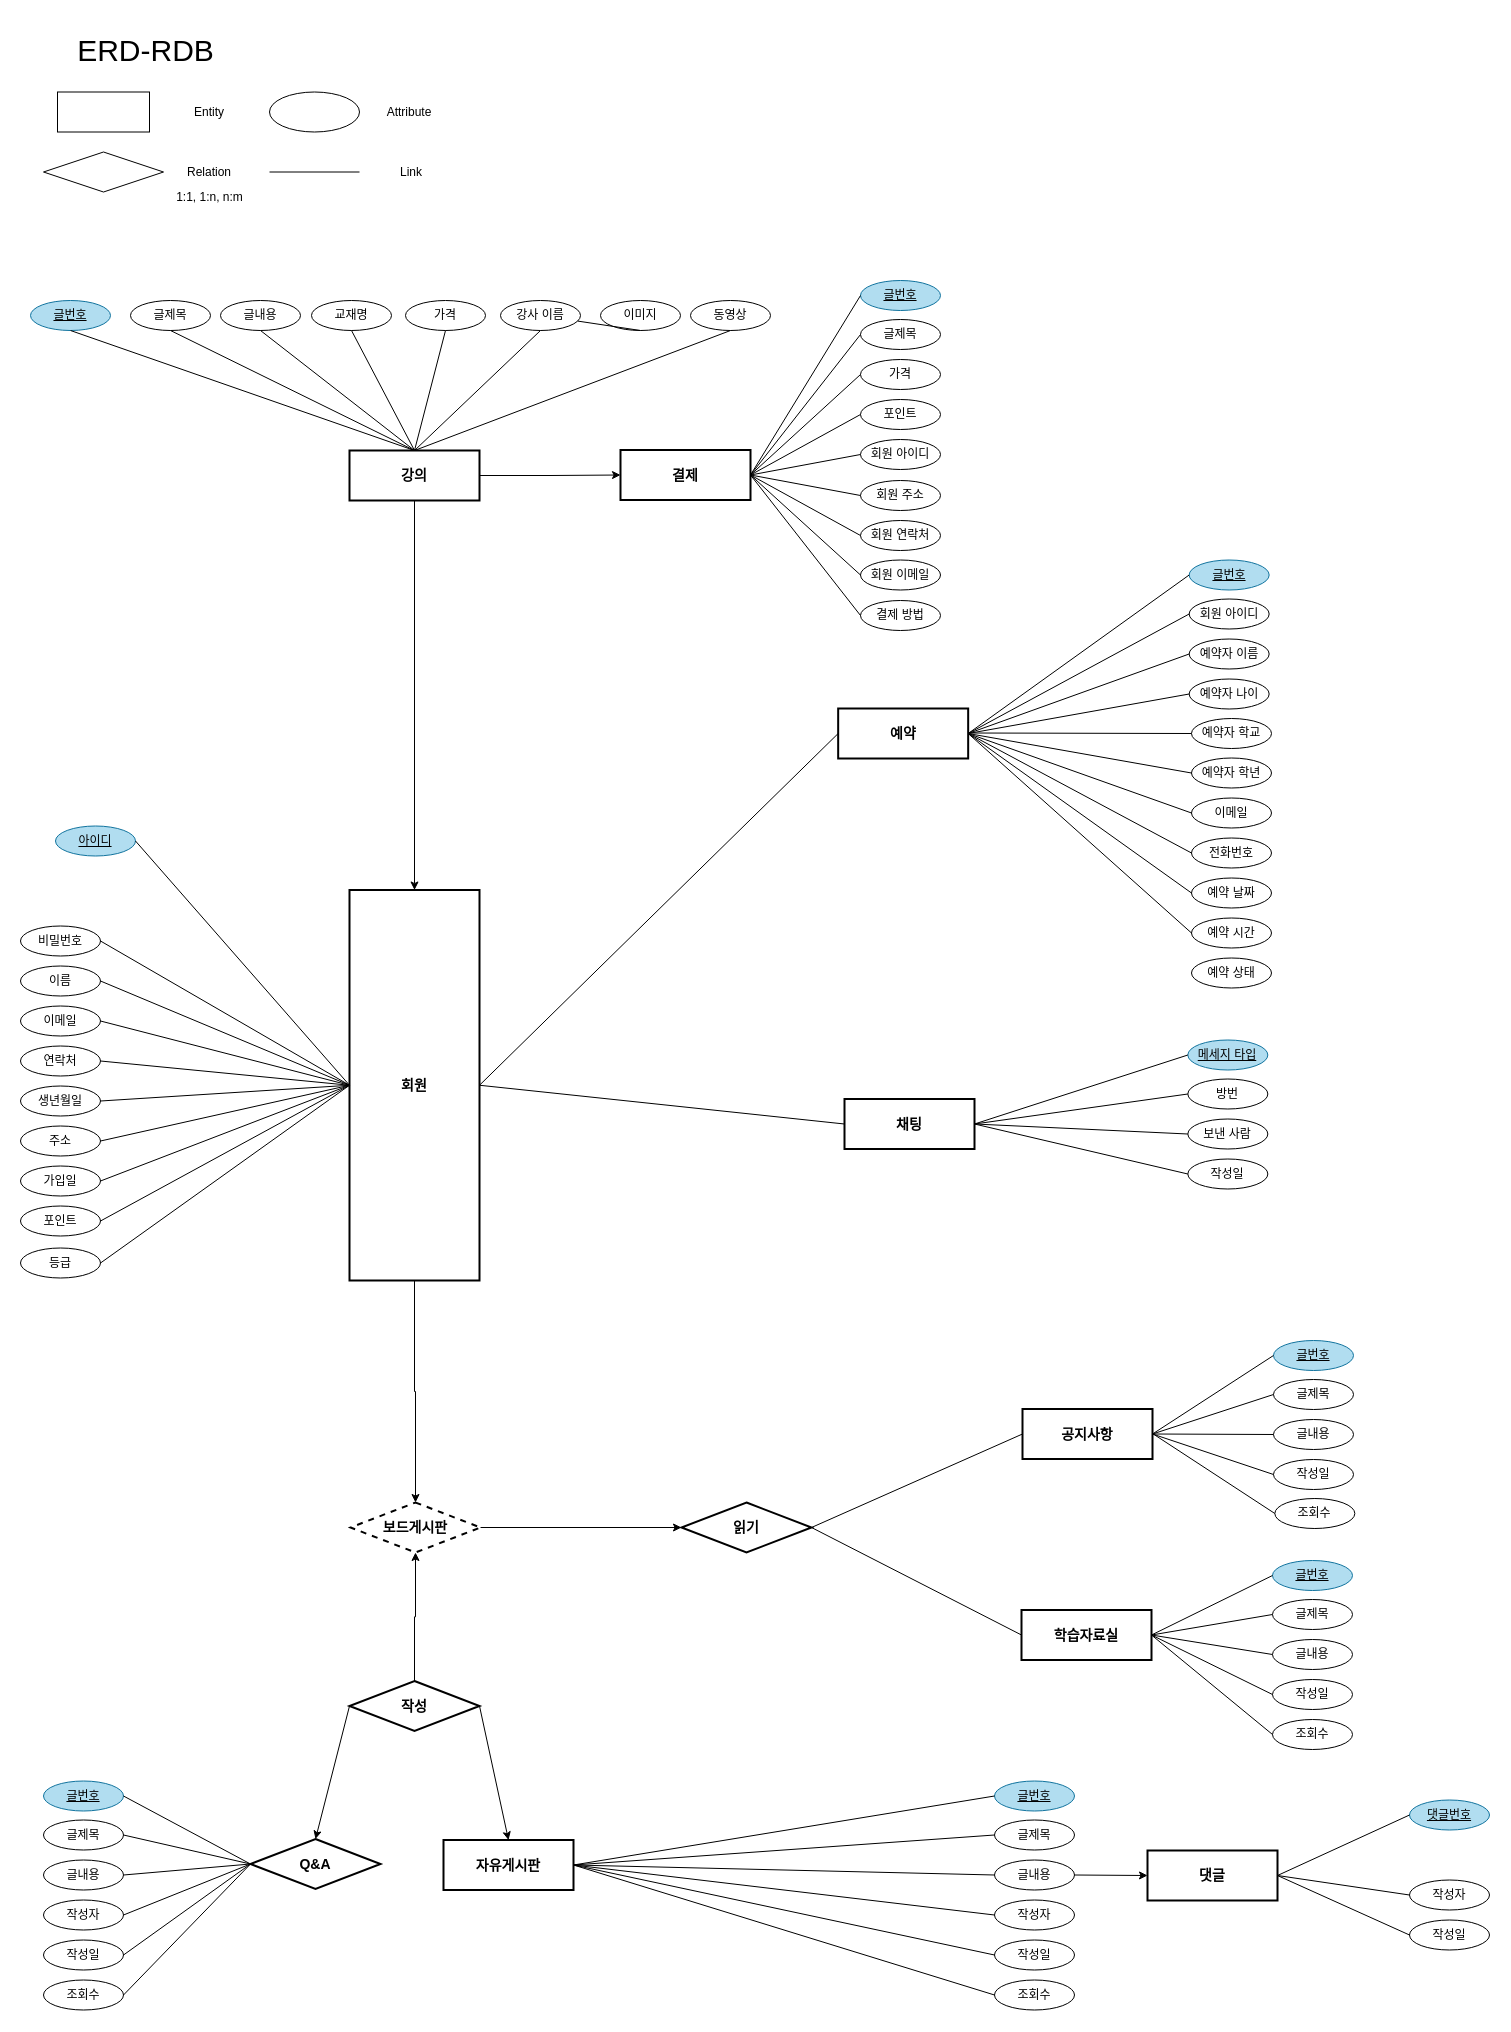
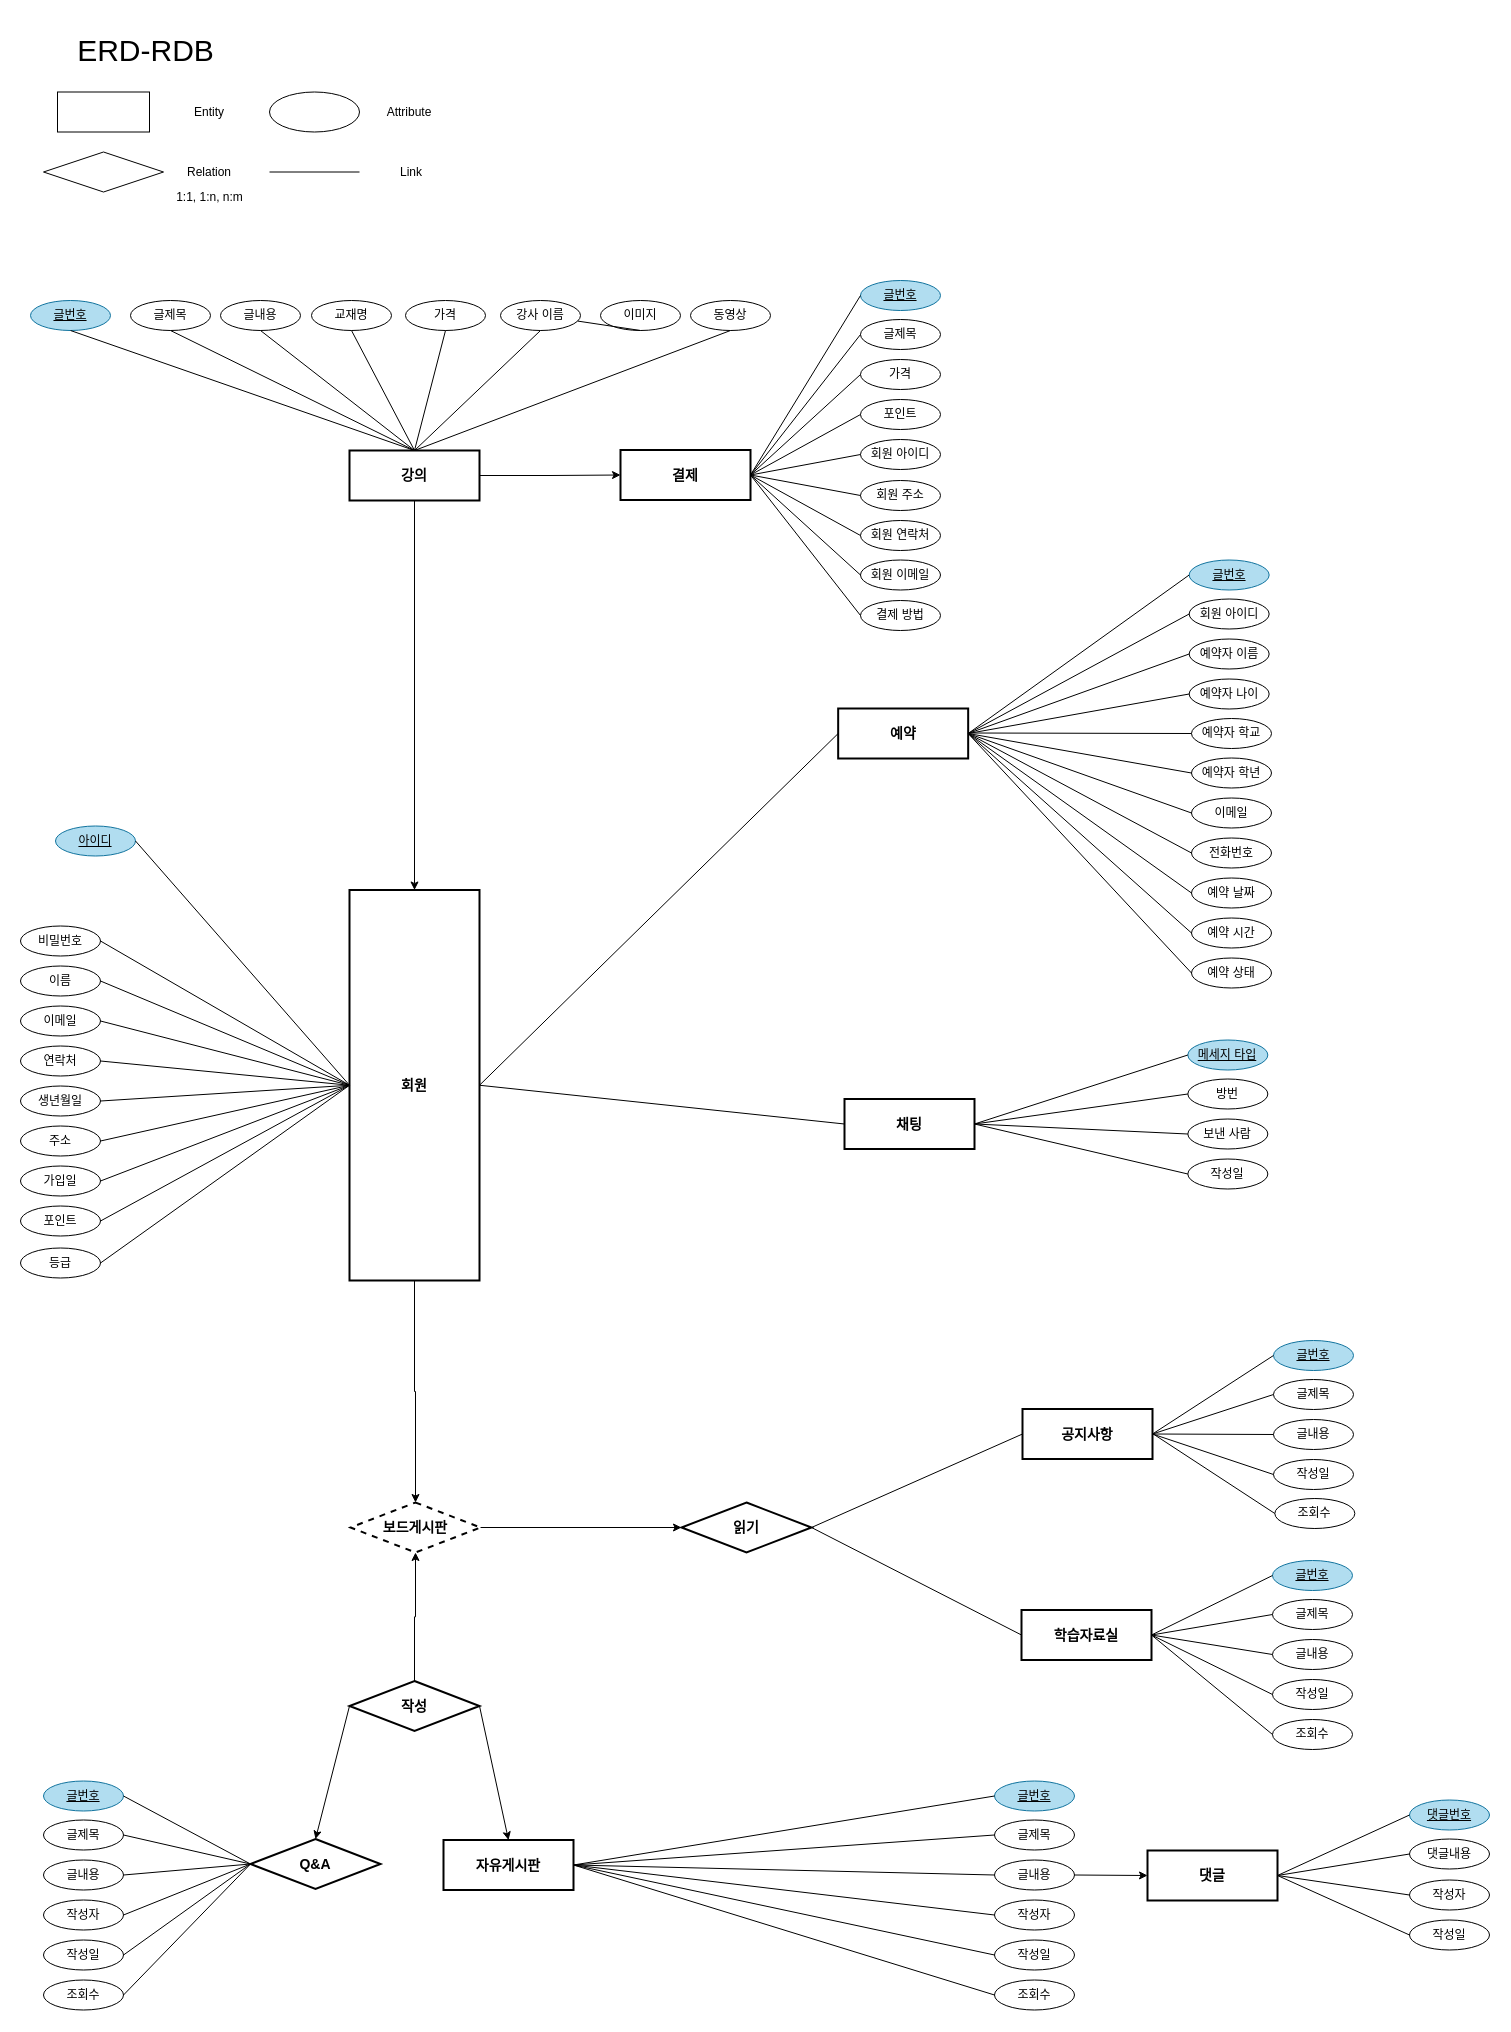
none -> (1086, 860)
none -> (1450, 1854)
none -> (1347, 1864)
